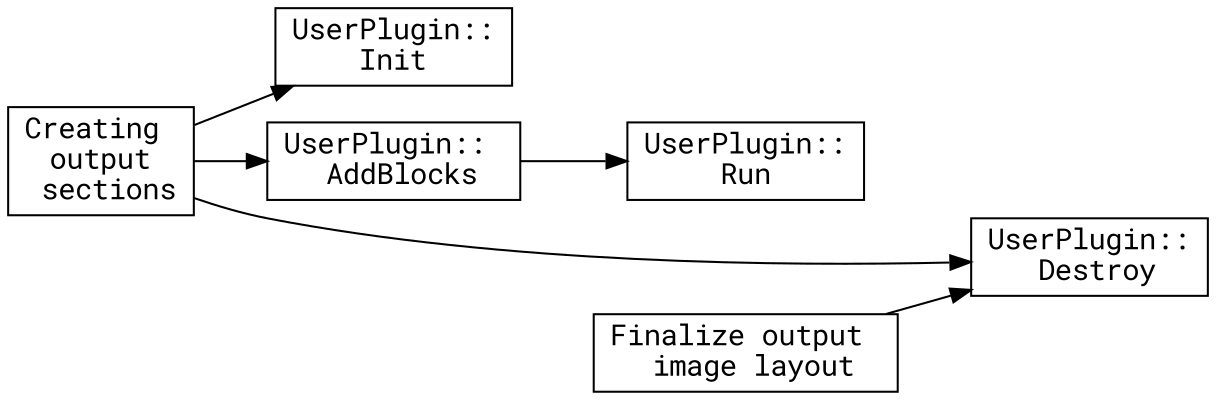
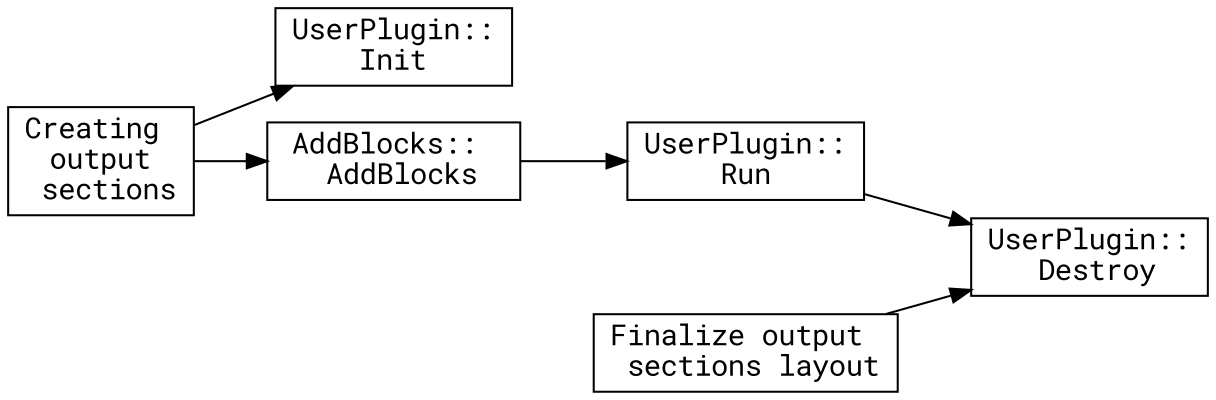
(394, 161) -> (394, 161)
(569, 255) -> (908, 206)
(746, 353) -> (746, 353)
